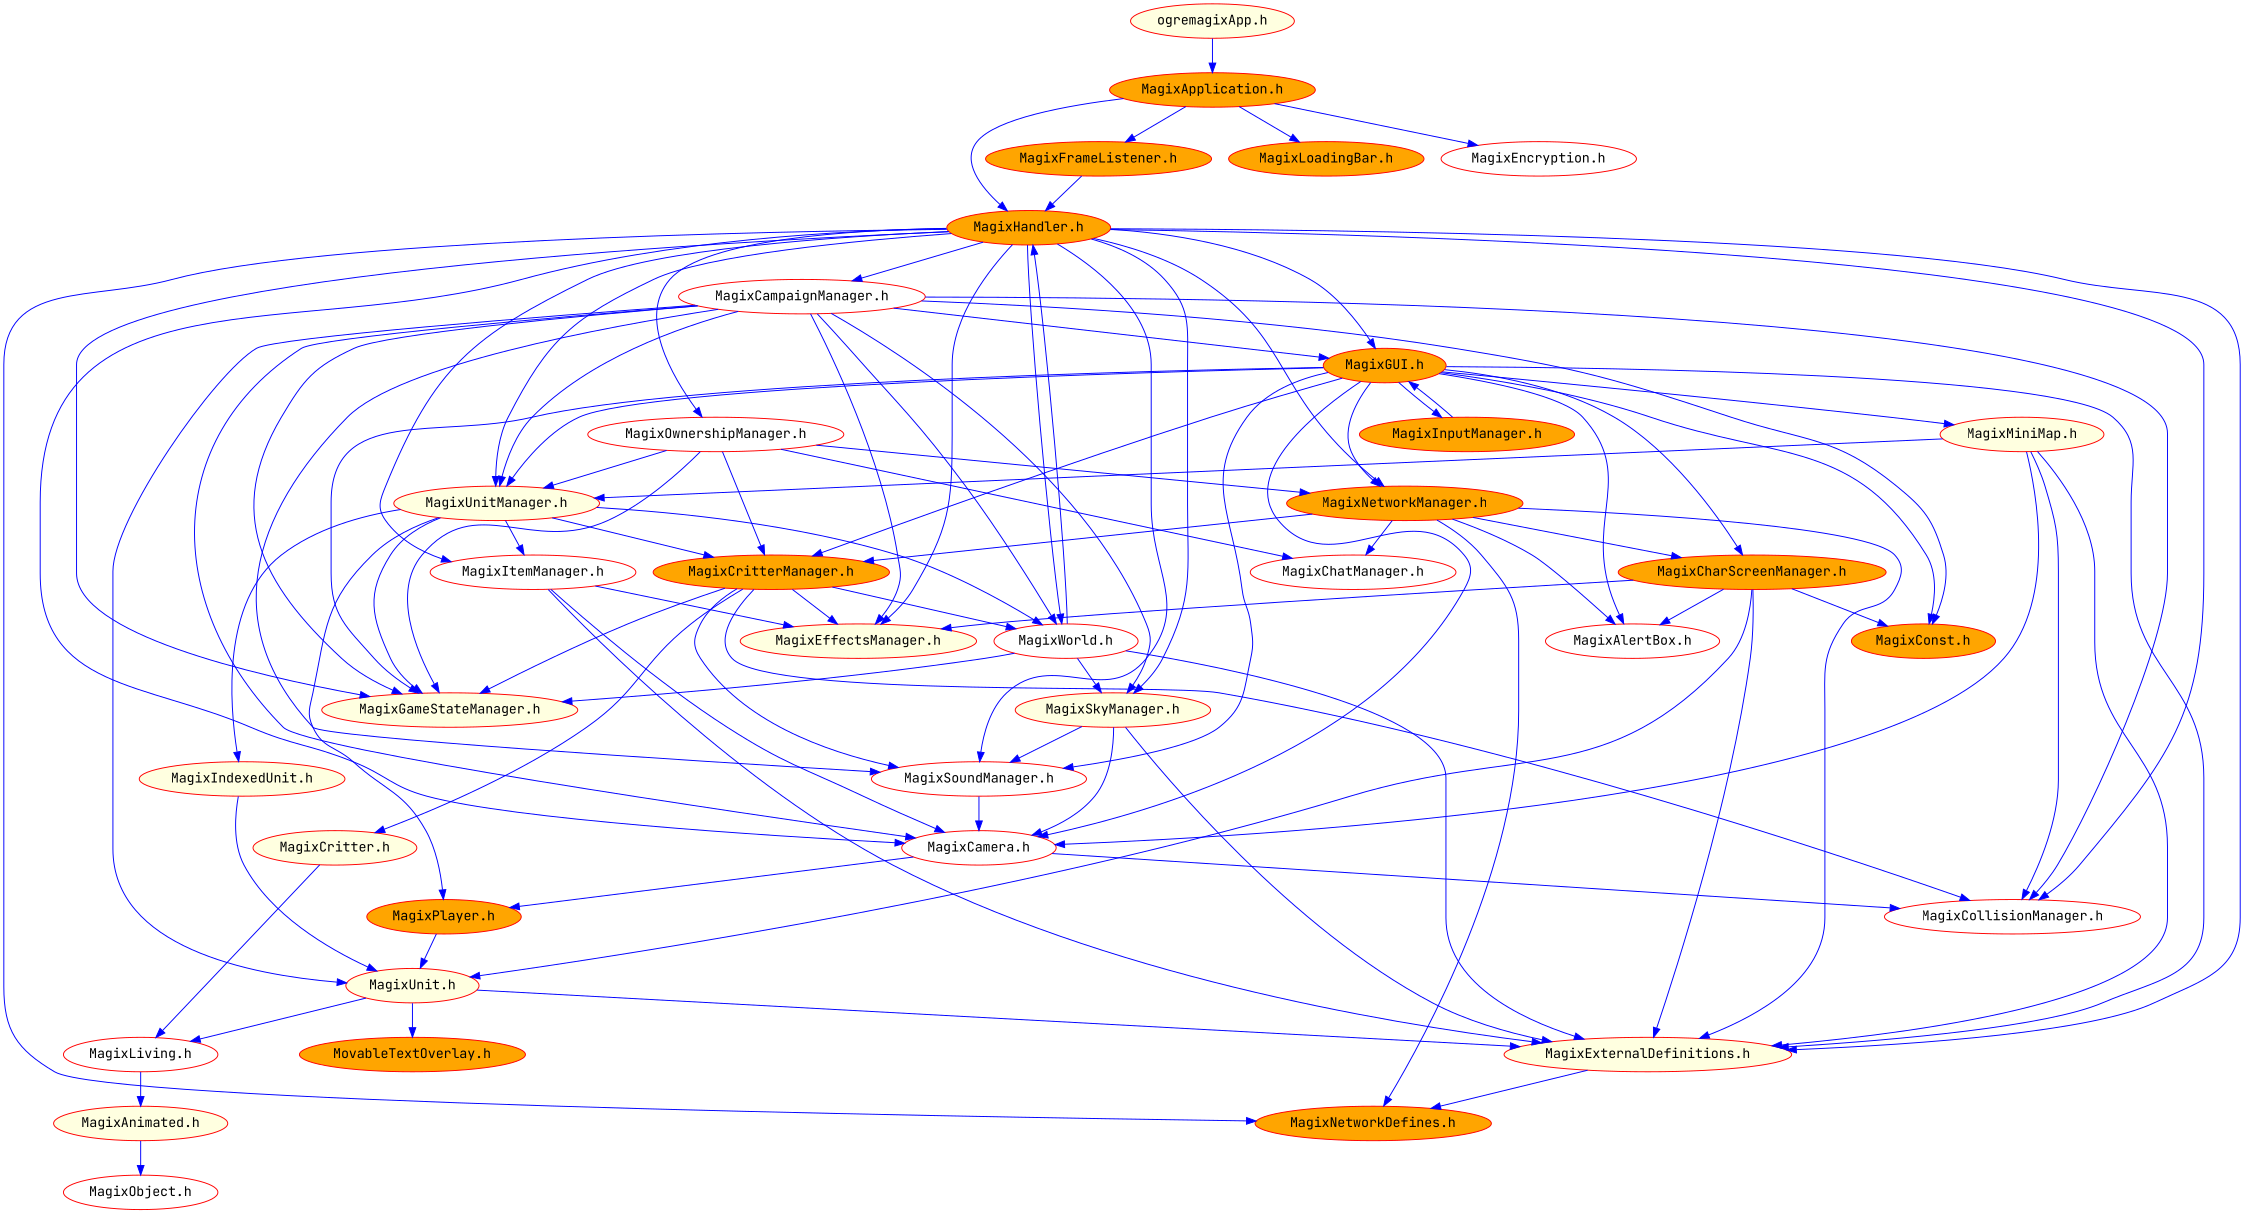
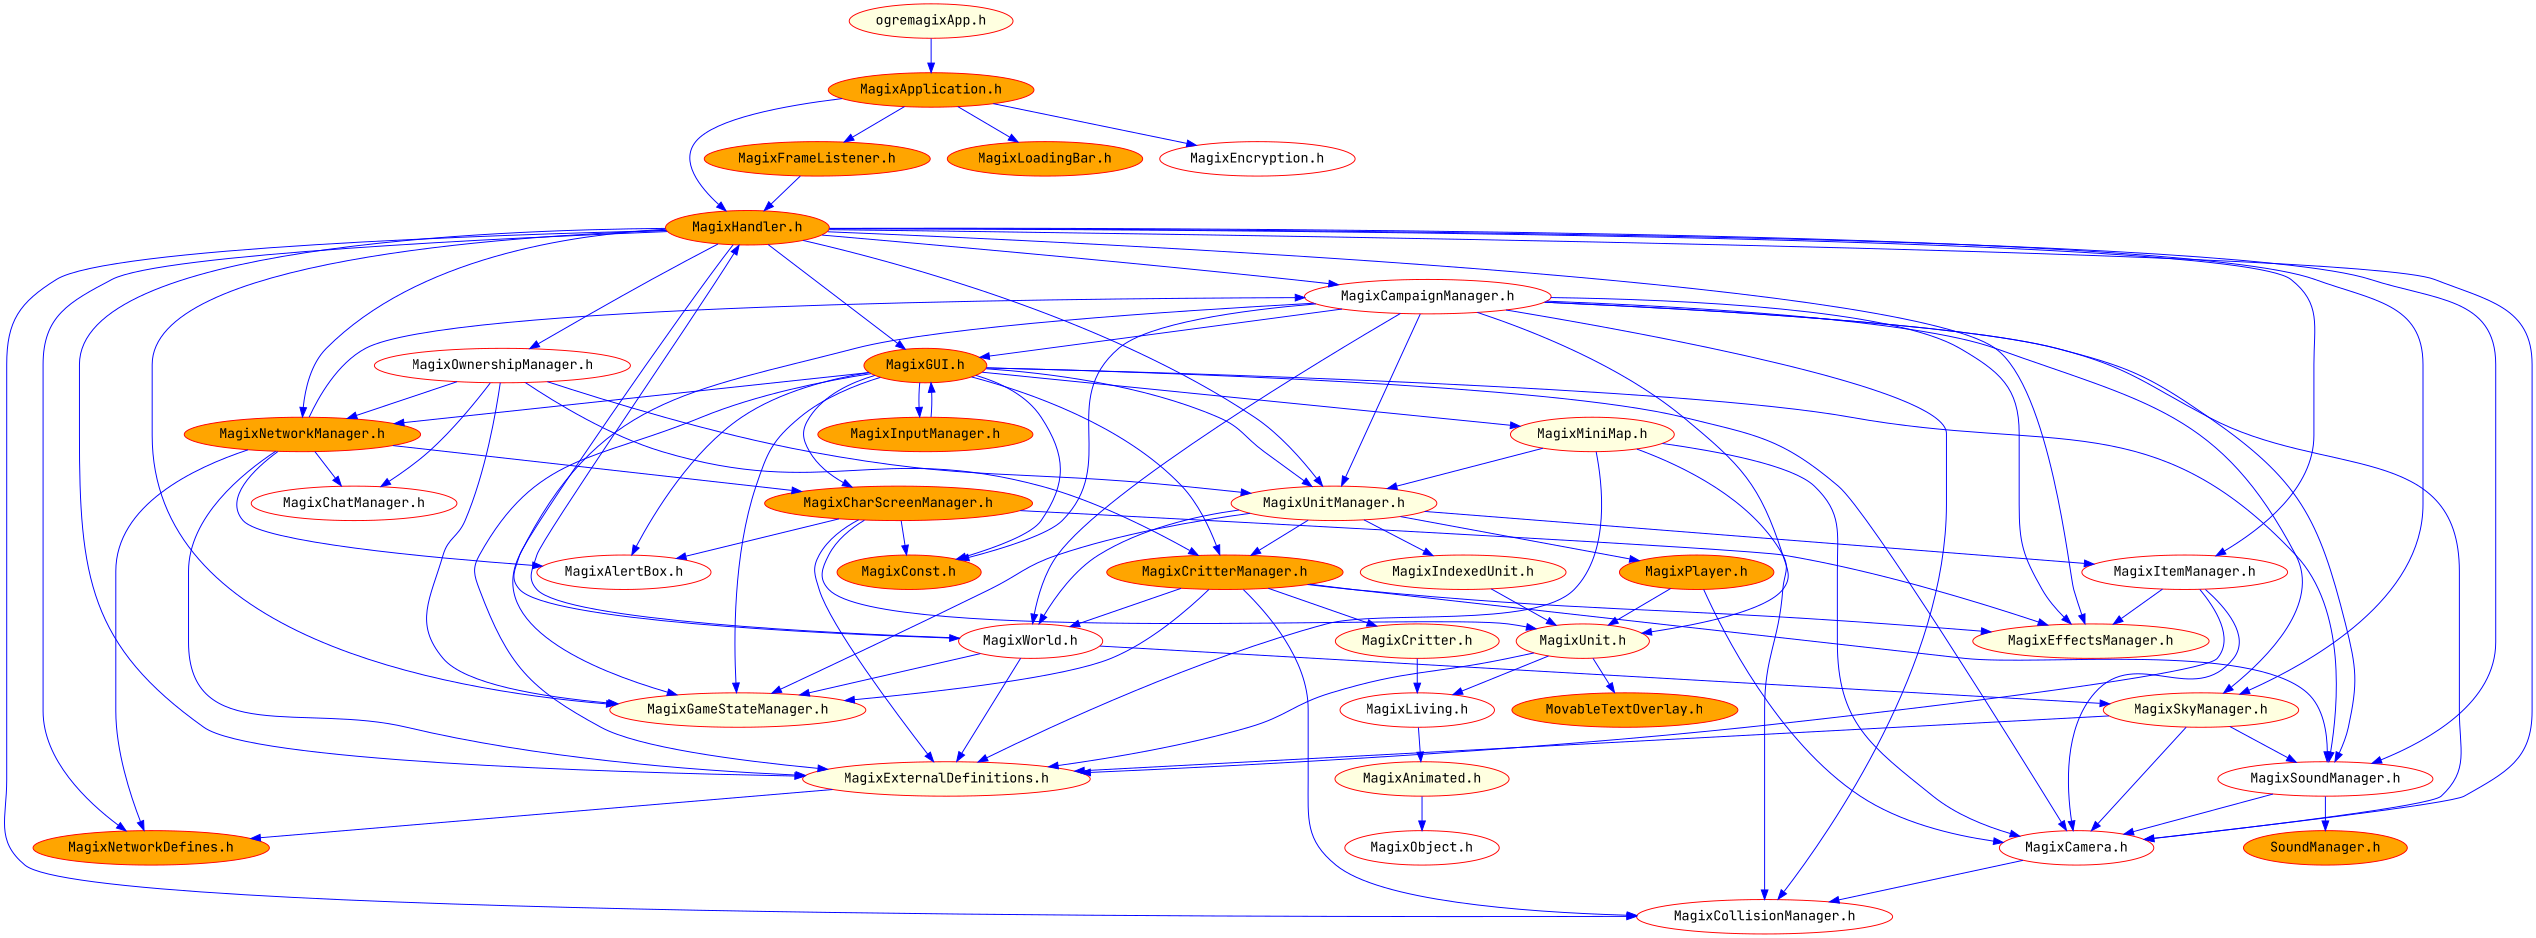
(1104, 536) -> (784, 307)
none -> (2325, 848)
(716, 882) -> (1814, 757)
